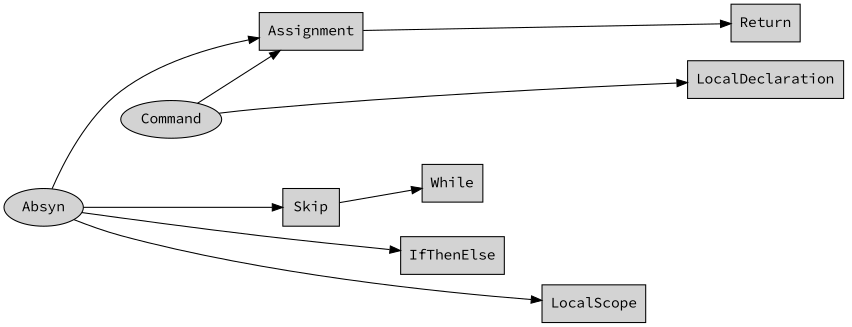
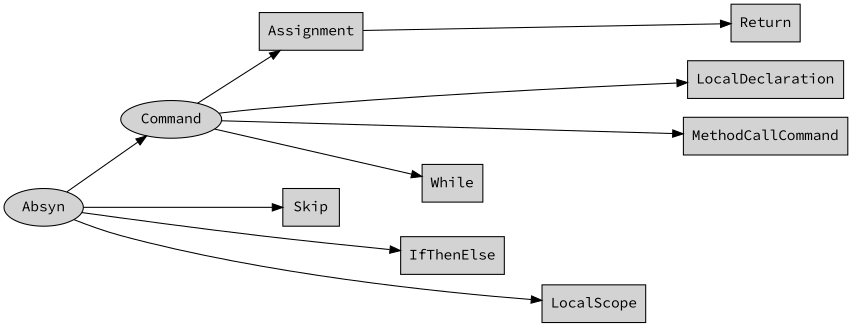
(128, 86) -> (102, 167)
none -> (766, 136)
(376, 196) -> (313, 152)
